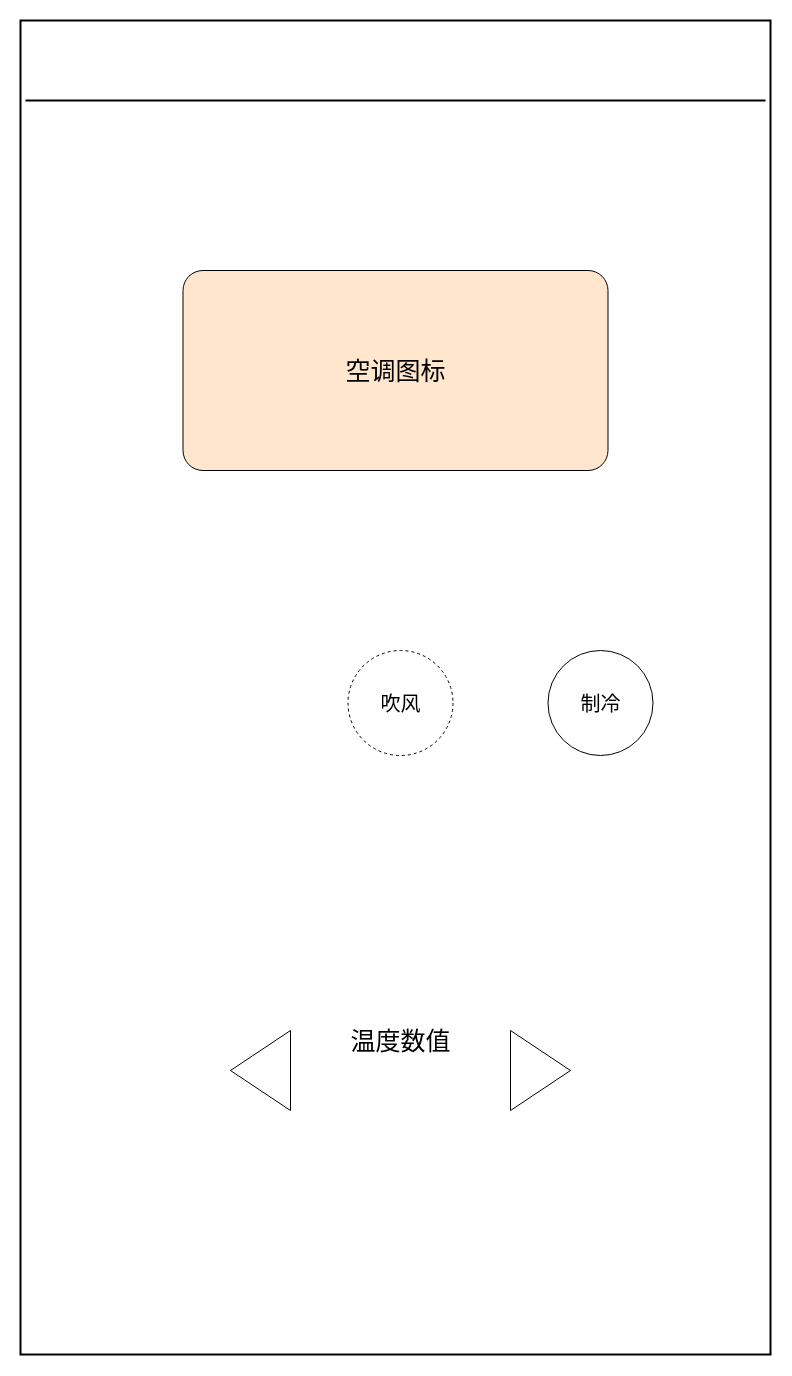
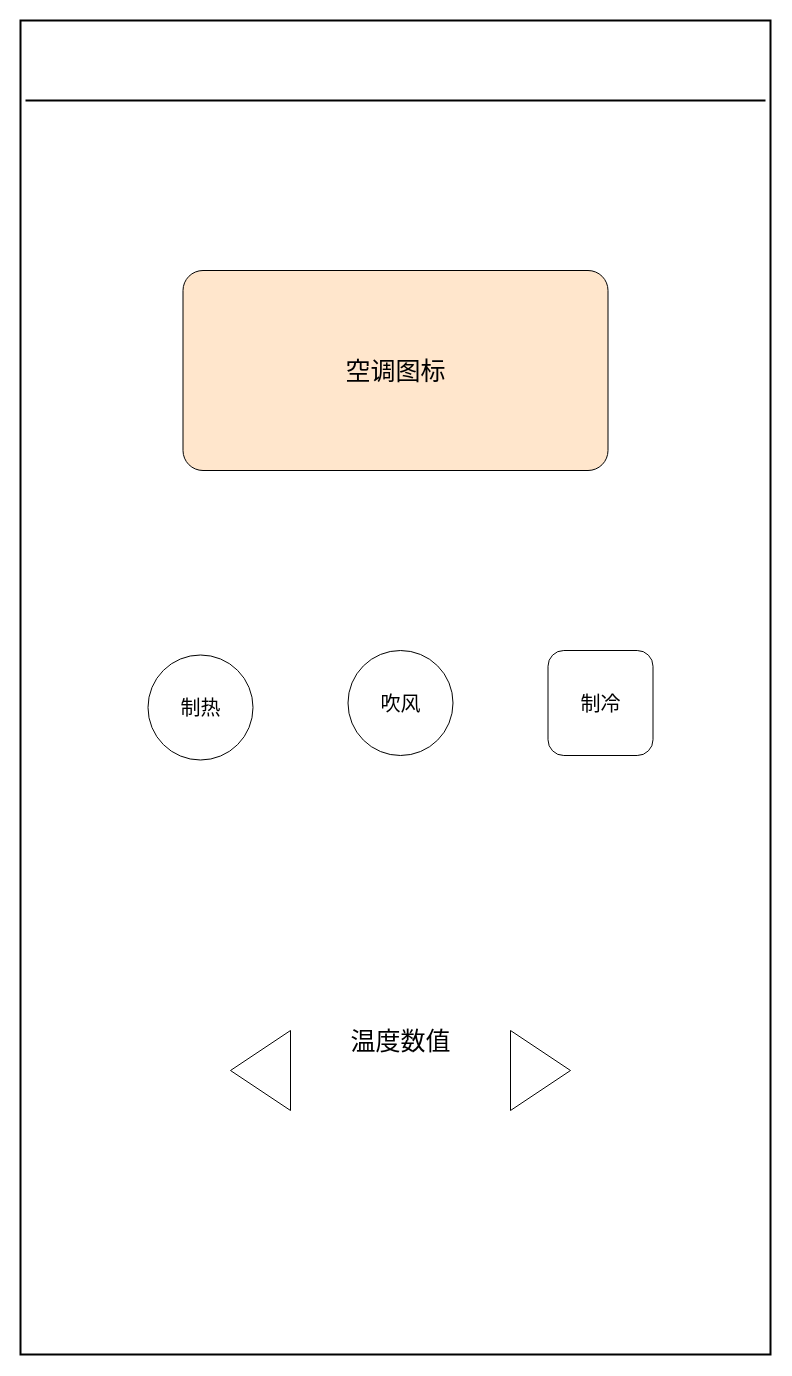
(401, 703) -> (401, 703)
(601, 703) -> (601, 703)
none -> (201, 708)
